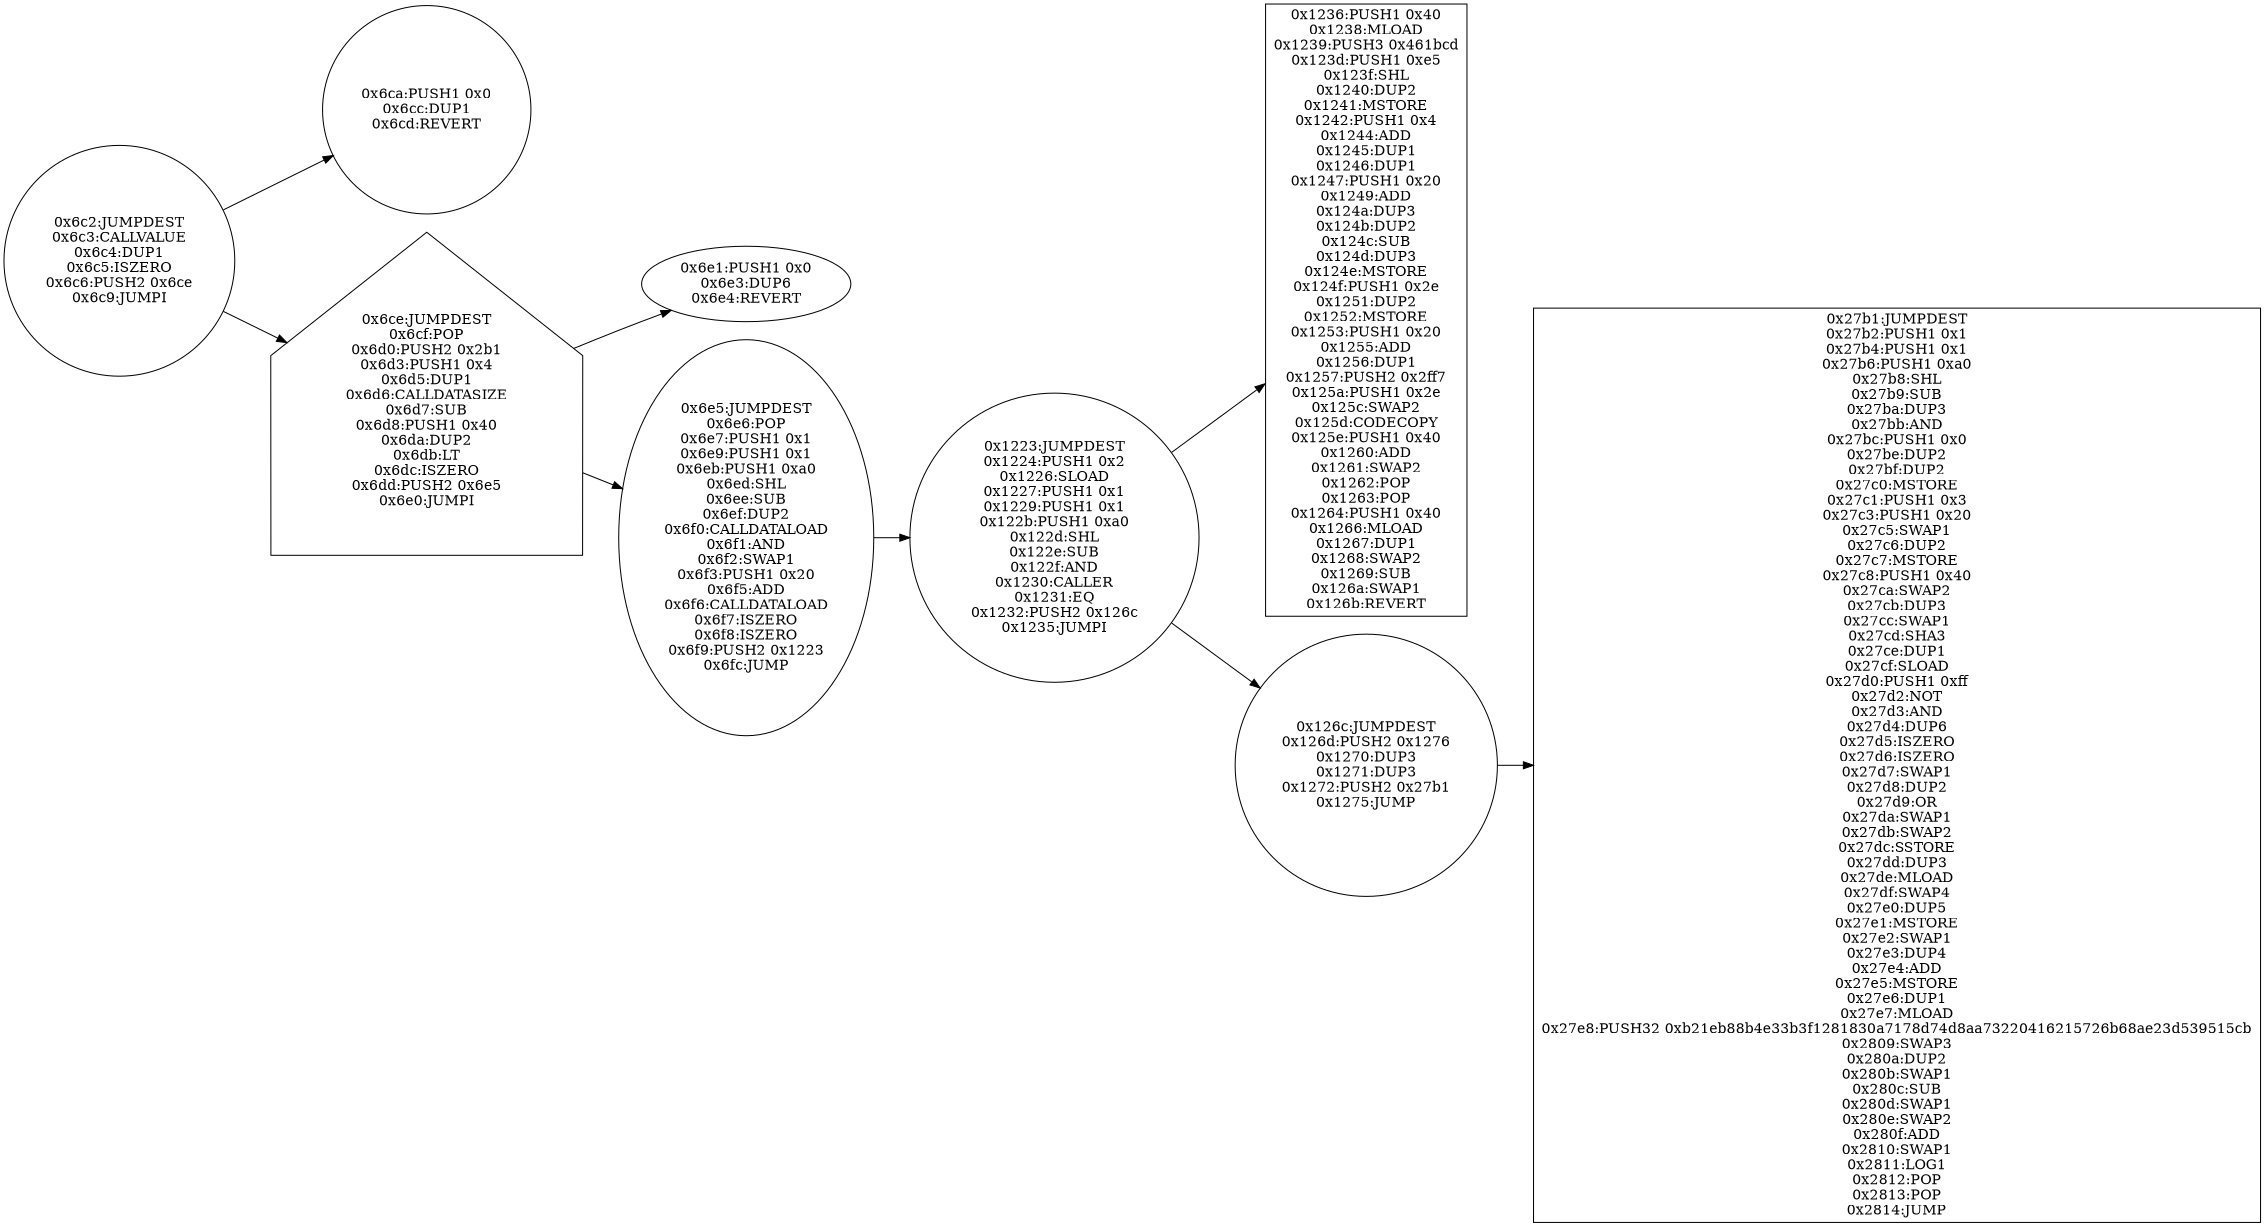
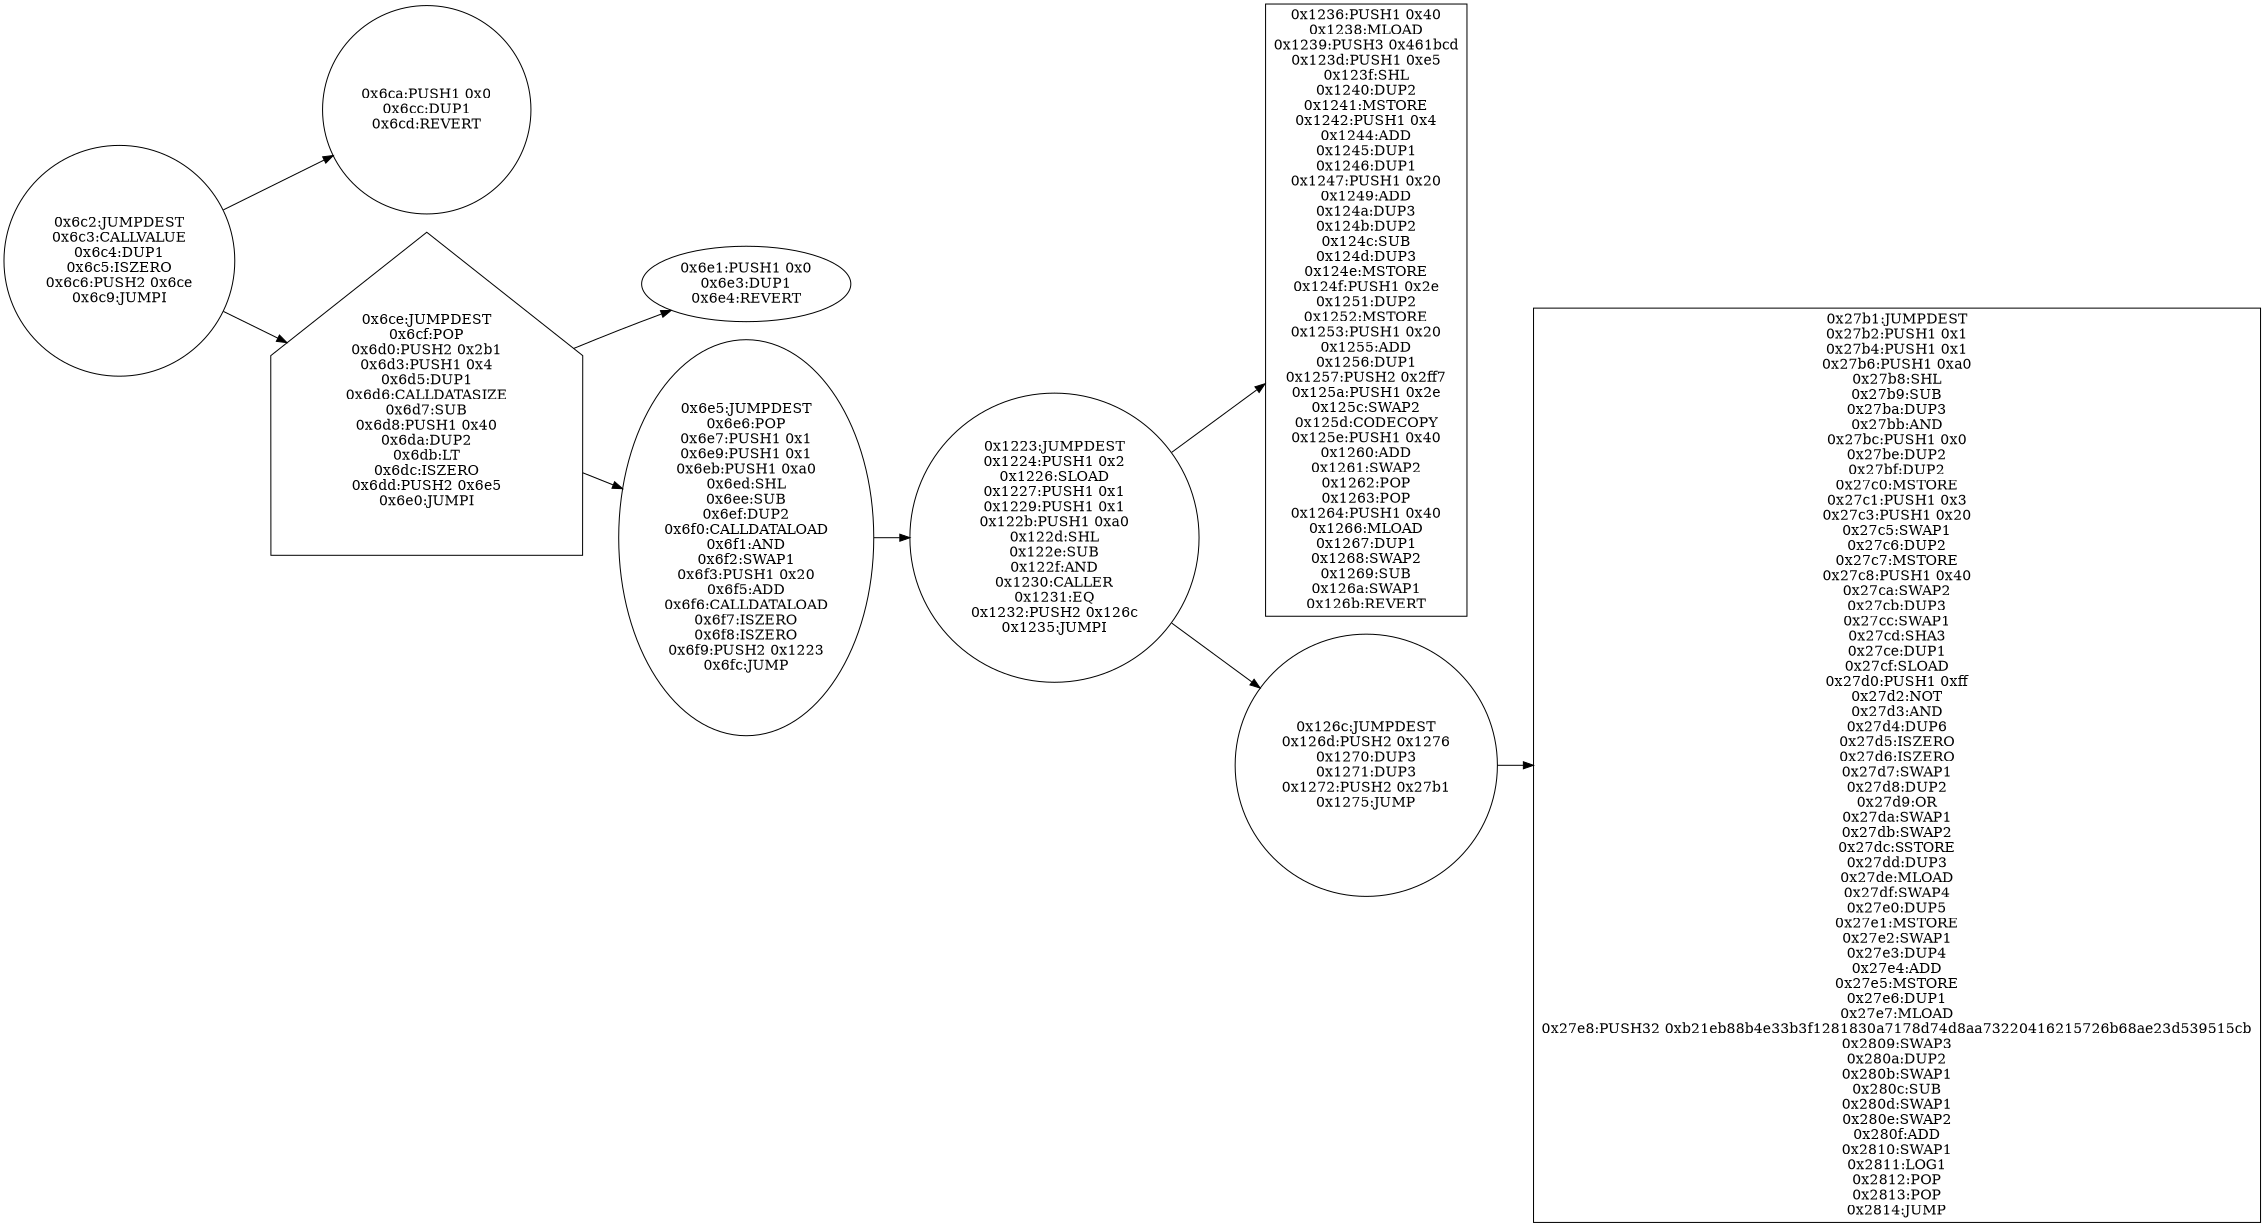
(746, 284) -> (746, 284)
